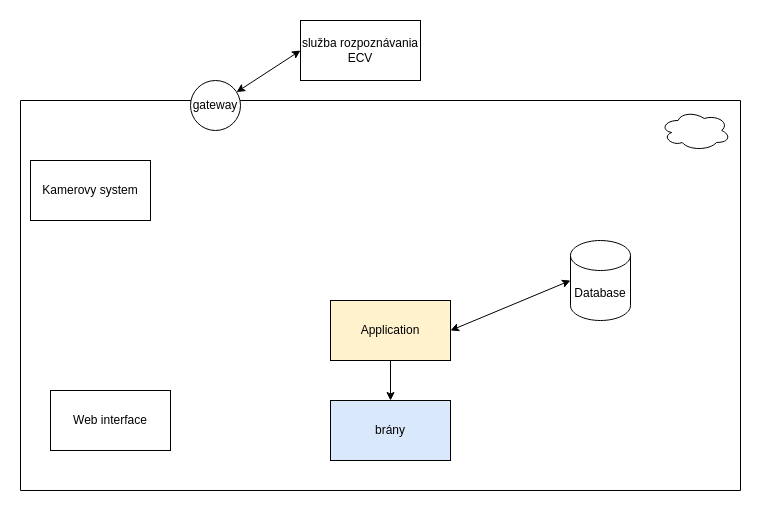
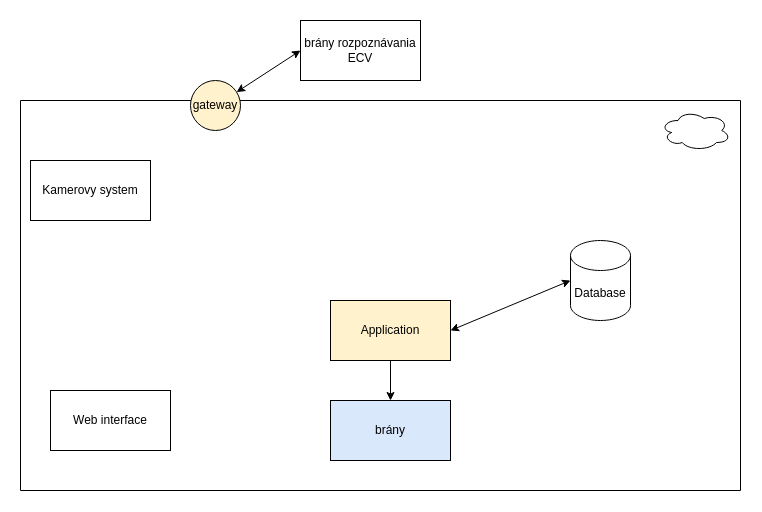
(361, 51) -> (361, 51)
(216, 106) -> (216, 106)
